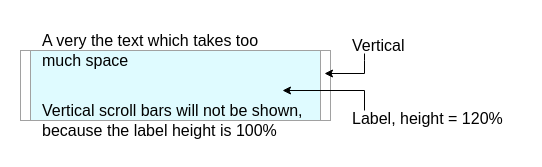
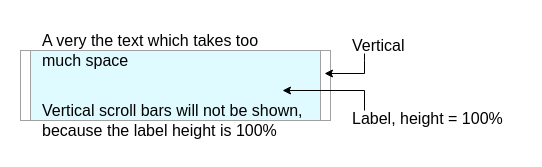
(430, 119) -> (430, 119)
